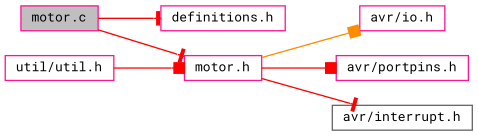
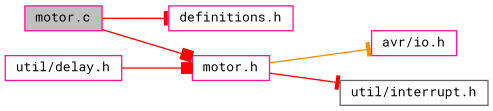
(138, 42) -> (141, 41)
(304, 46) -> (317, 56)
(60, 68) -> (63, 68)
(402, 68) -> none
(402, 118) -> (414, 93)
